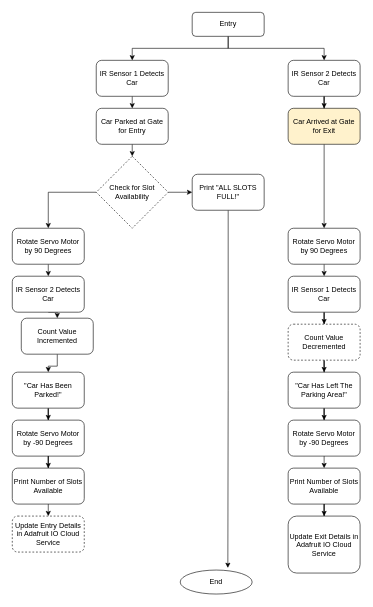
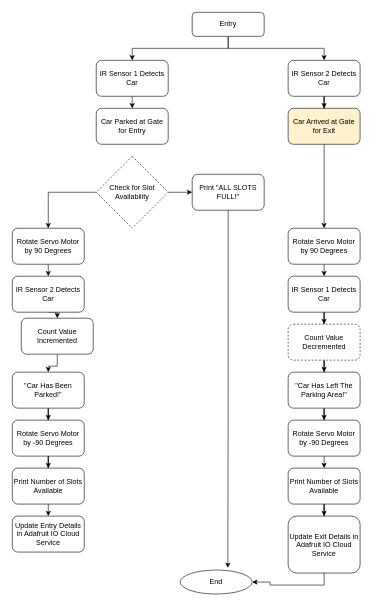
(132, 150) -> none
(48, 534) -> (48, 534)
none -> (270, 584)
